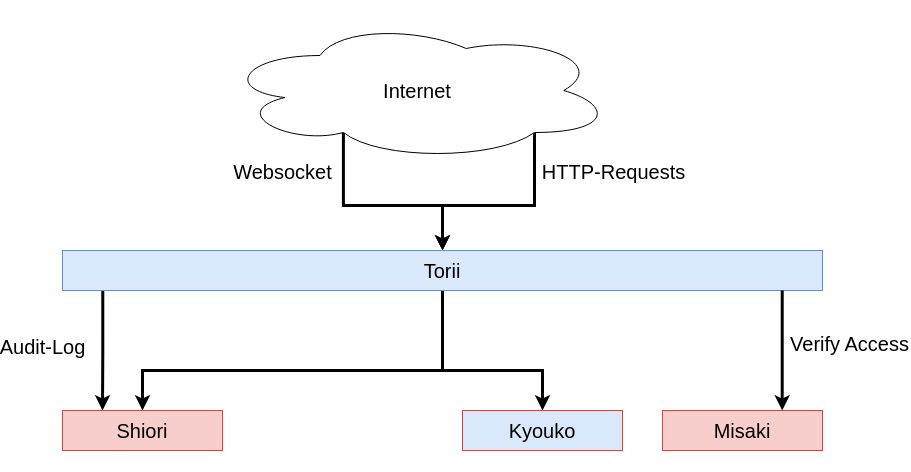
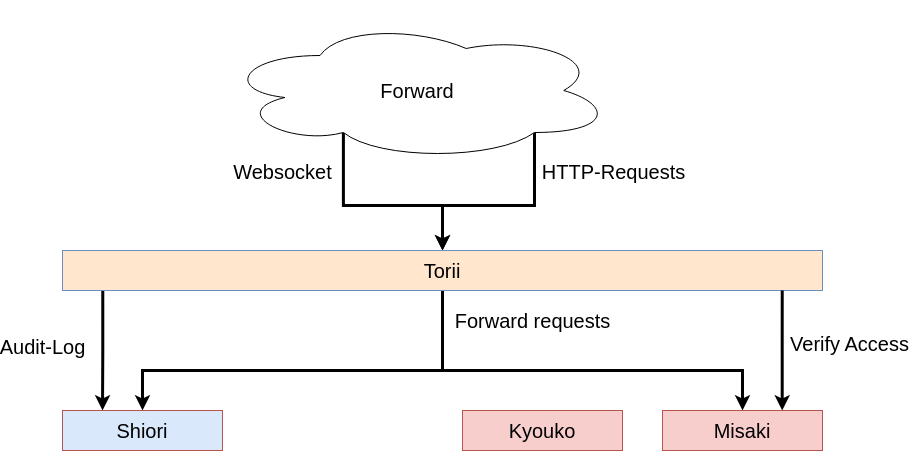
(418, 91) -> (418, 91)
(443, 271) -> (443, 271)
none -> (658, 371)
(543, 386) -> none
(143, 431) -> (143, 431)
(543, 431) -> (543, 431)
